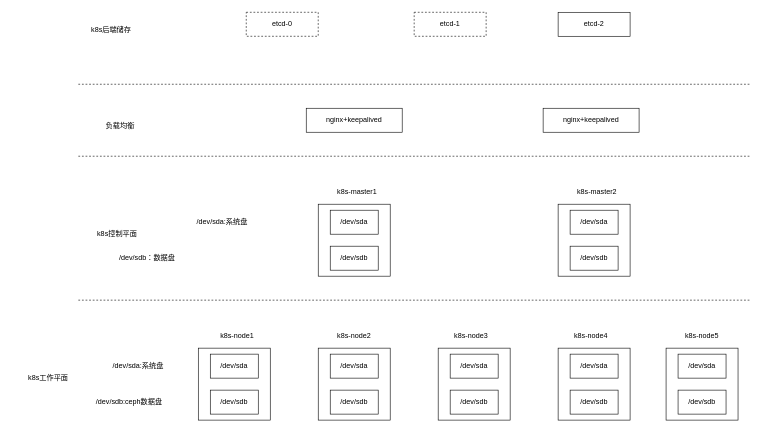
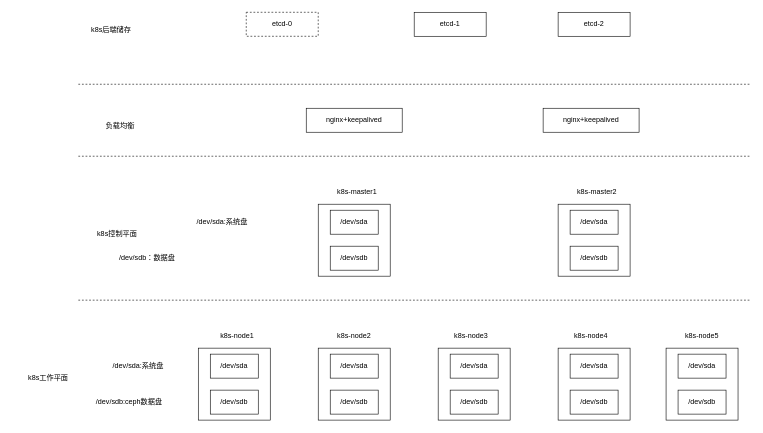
(450, 24) -> (450, 24)
